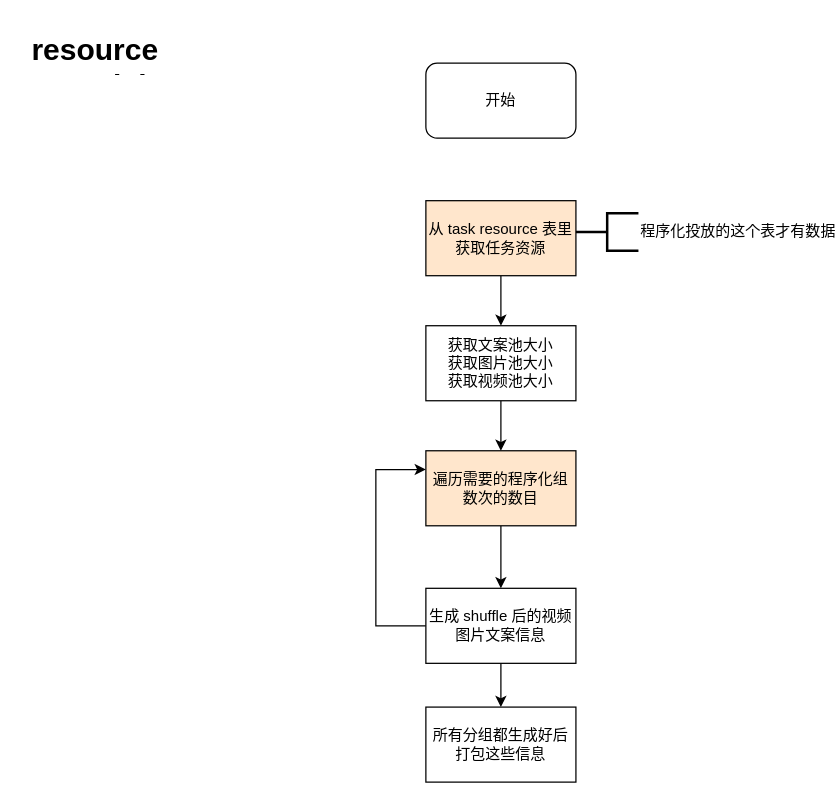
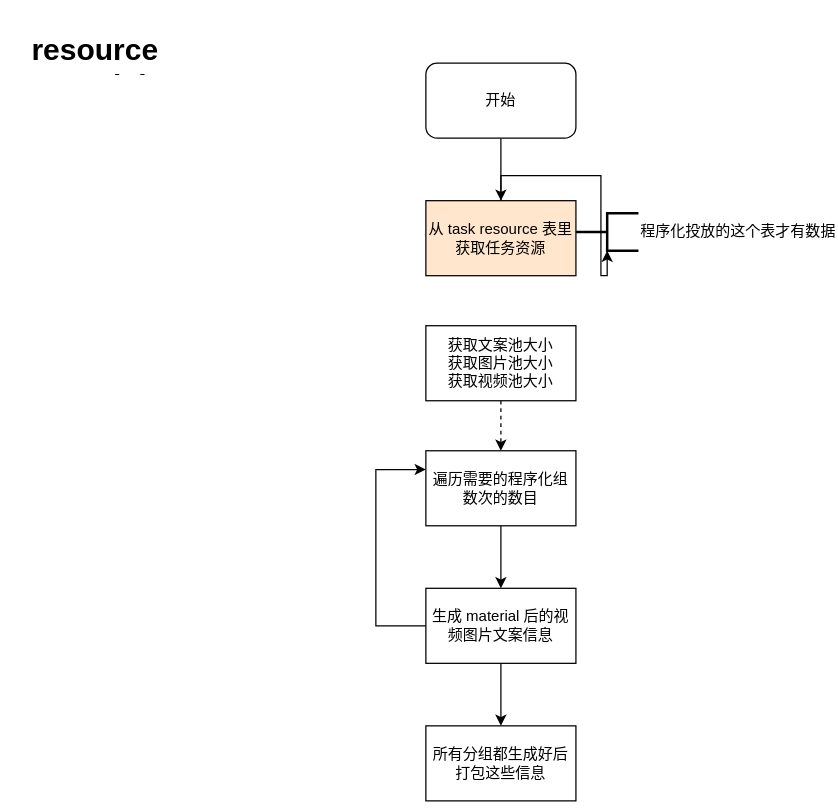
none -> (501, 155)
(501, 297) -> (601, 188)
(501, 421) -> (501, 421)
(501, 488) -> (501, 488)
(501, 626) -> (501, 626)
(501, 744) -> (501, 763)
